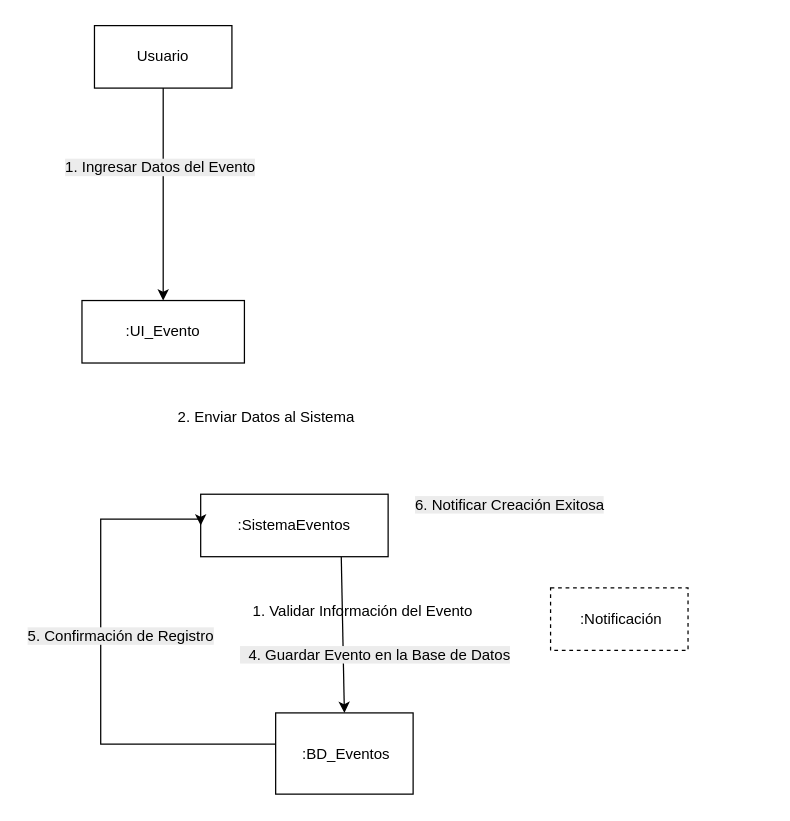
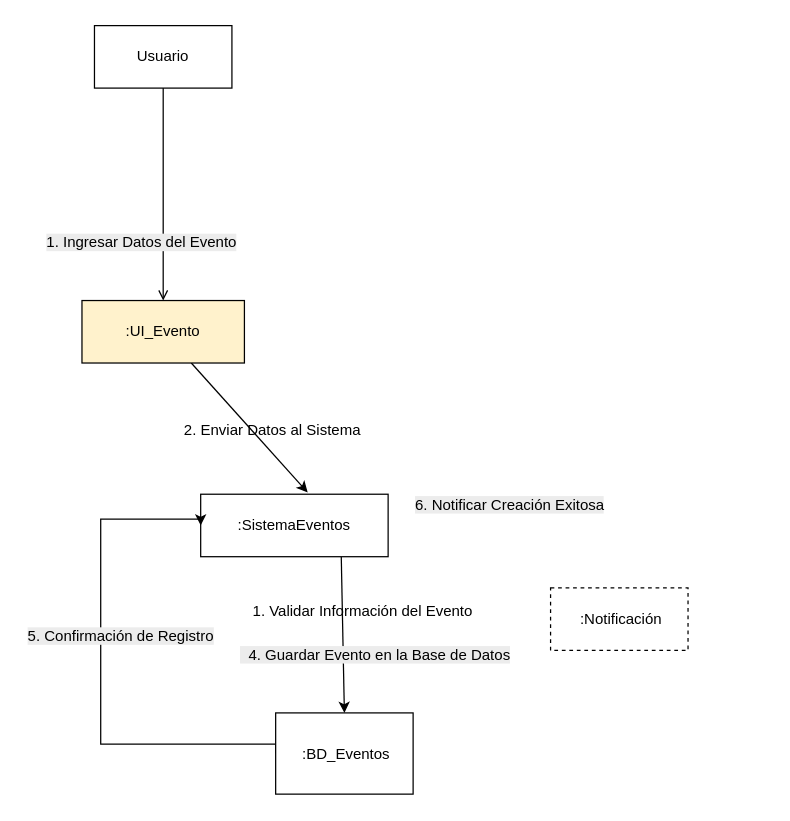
(182, 176) -> (163, 251)
(163, 291) -> (163, 292)
(163, 332) -> (163, 332)
none -> (247, 425)
(269, 426) -> (276, 438)
